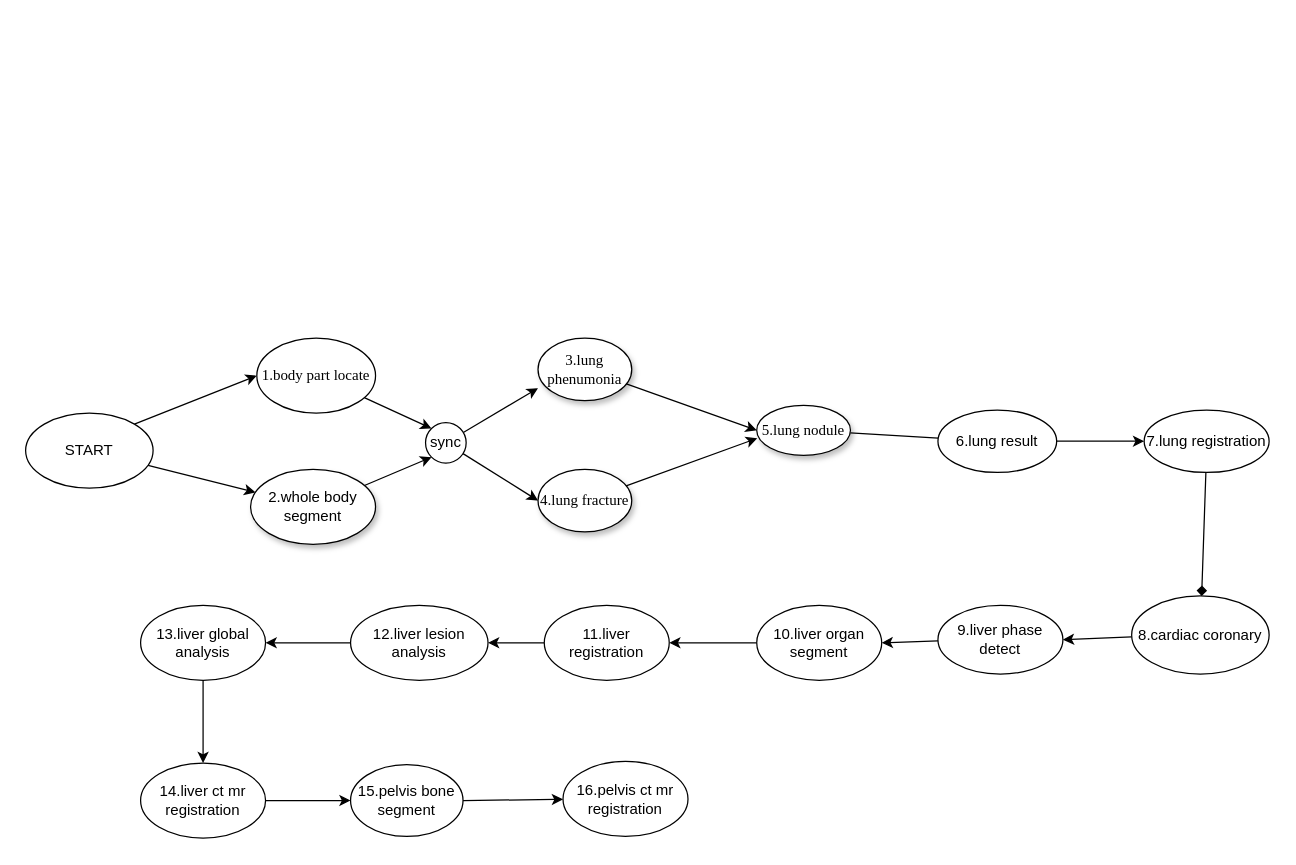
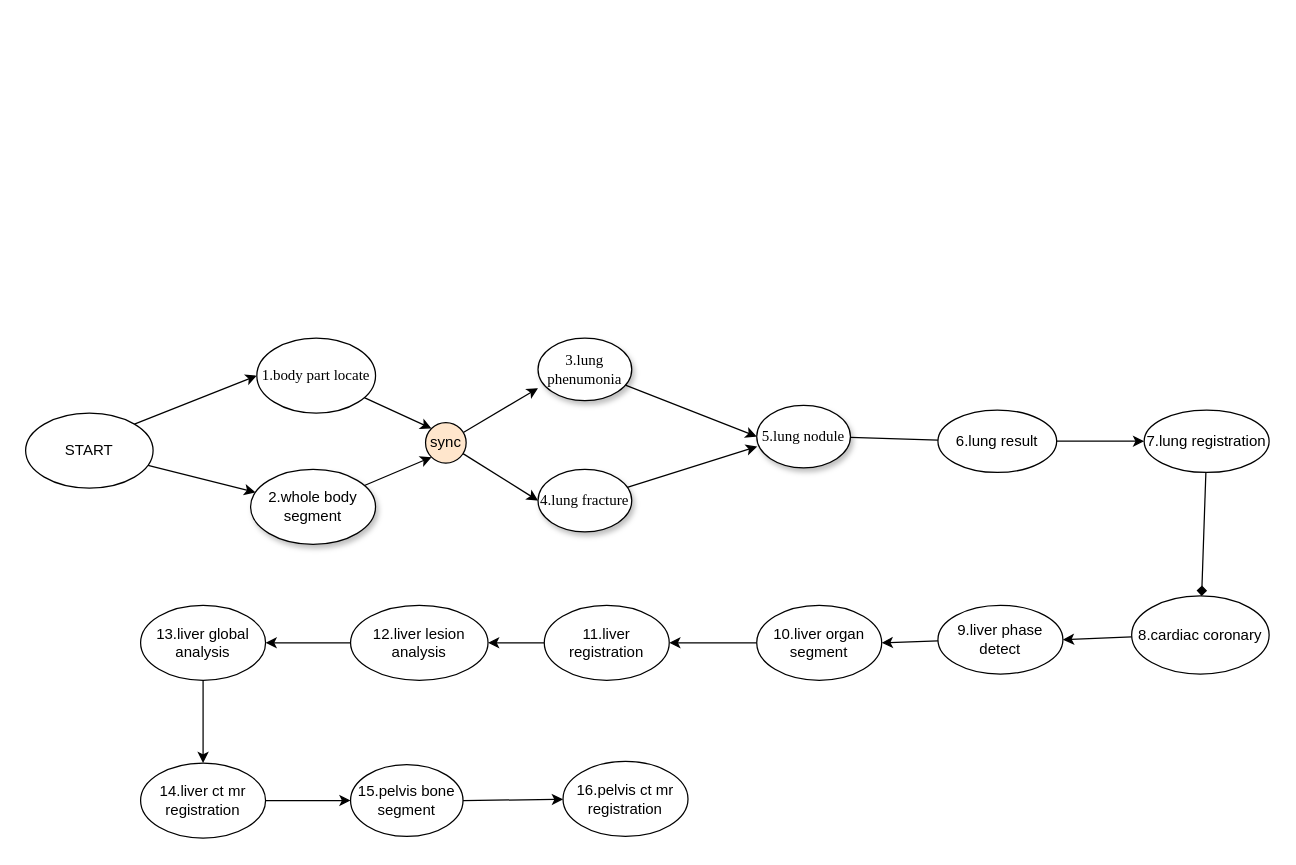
(804, 430) -> (804, 437)
(446, 443) -> (446, 443)
